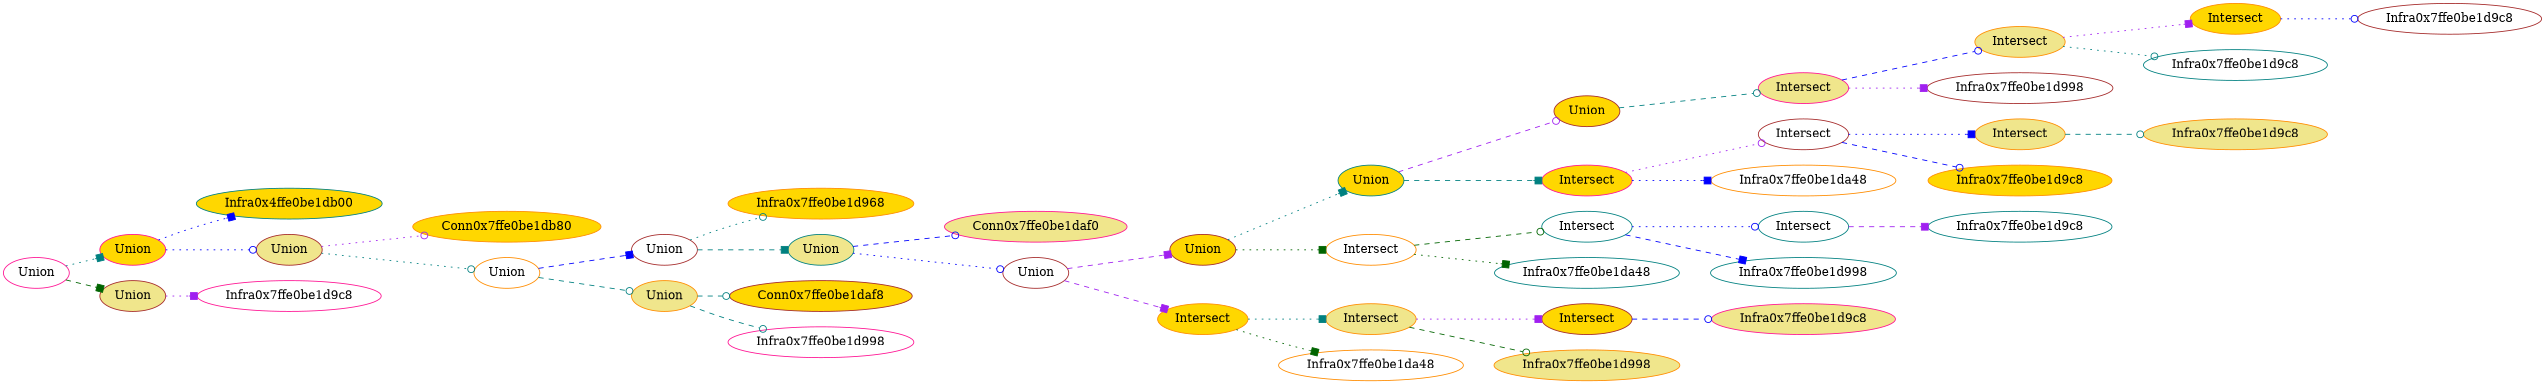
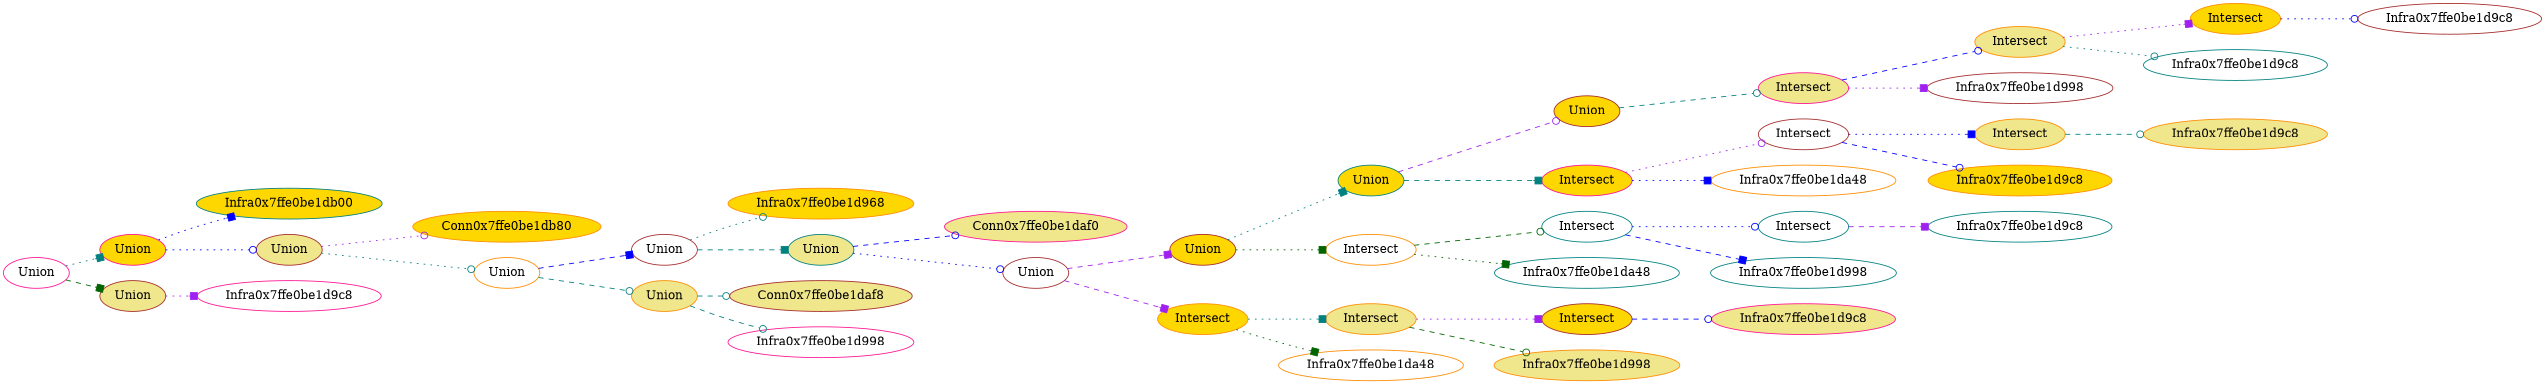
(289, 204) -> (289, 204)
(821, 296) -> (821, 296)
